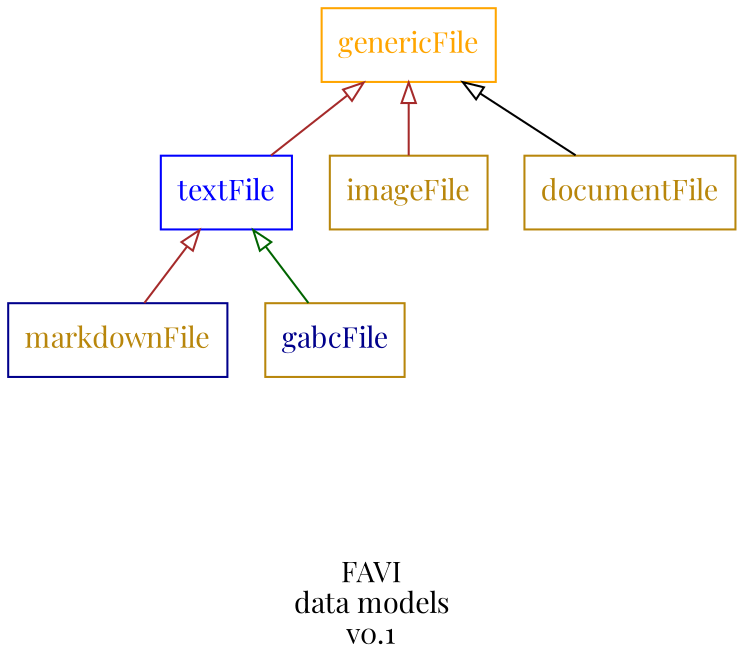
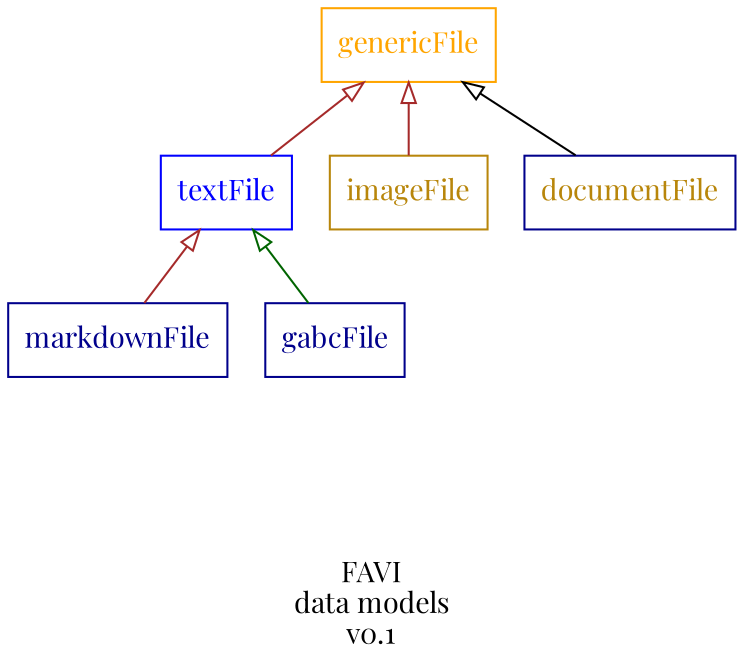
(630, 193) -> (630, 193)
(118, 340) -> (118, 340)
(335, 340) -> (335, 340)
